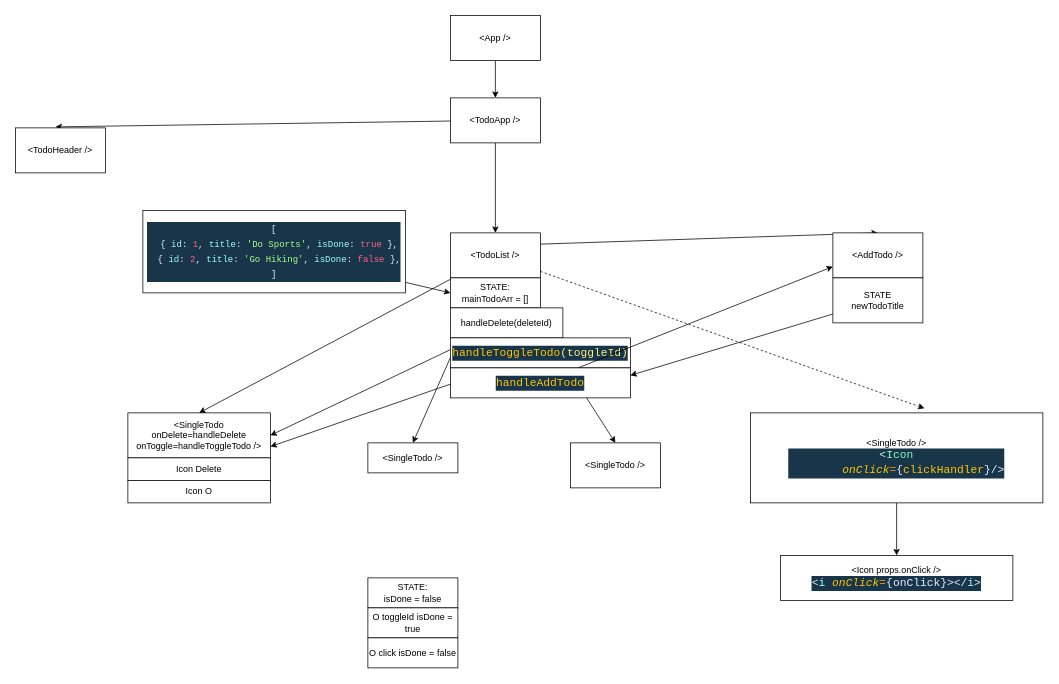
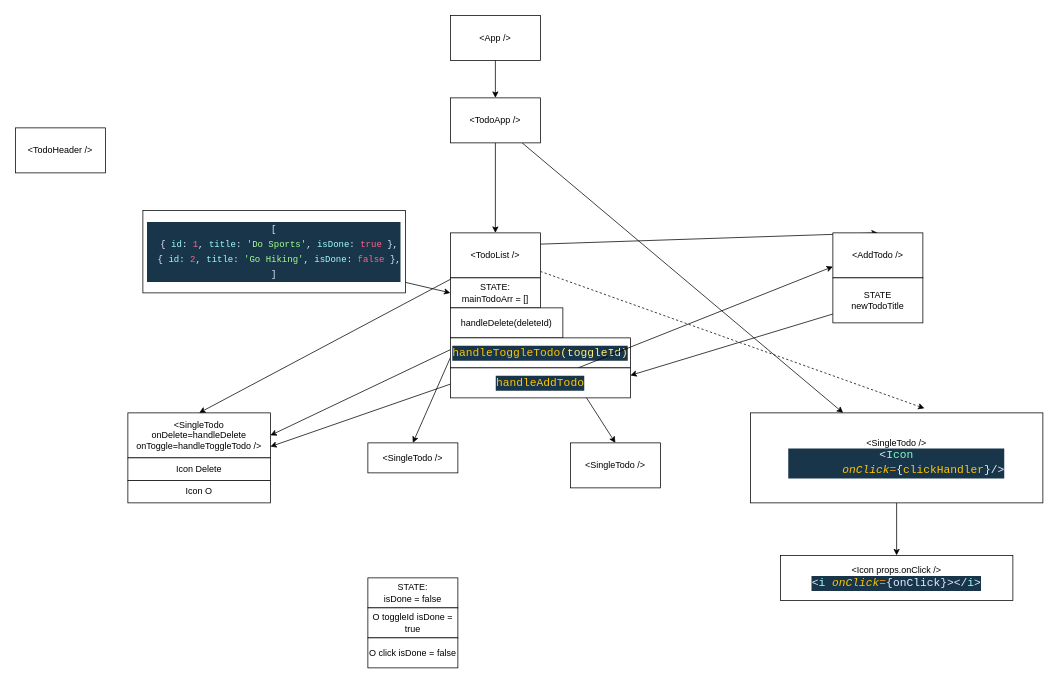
(418, 122) -> (681, 276)
